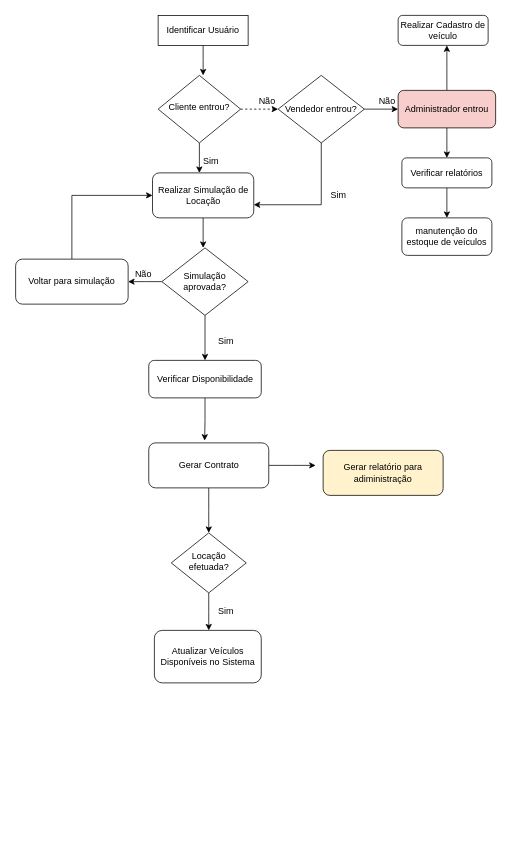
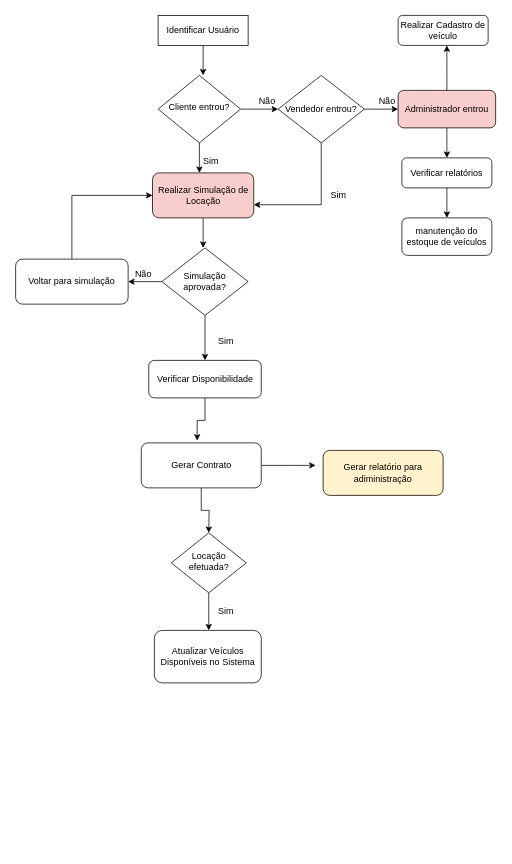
(257, 109) -> (257, 109)
(203, 195) -> (203, 195)
(209, 465) -> (201, 465)
